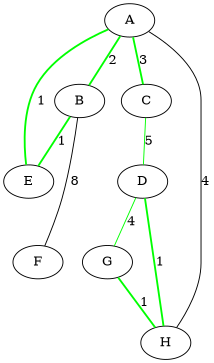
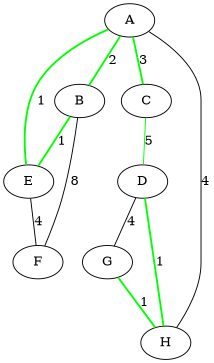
none -> (33, 222)
(125, 222) -> (125, 222)
